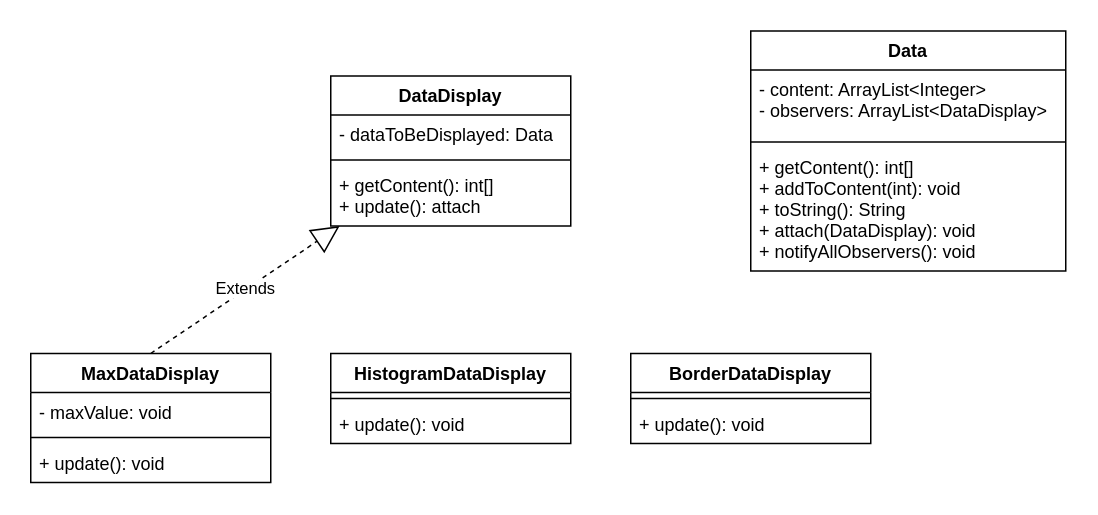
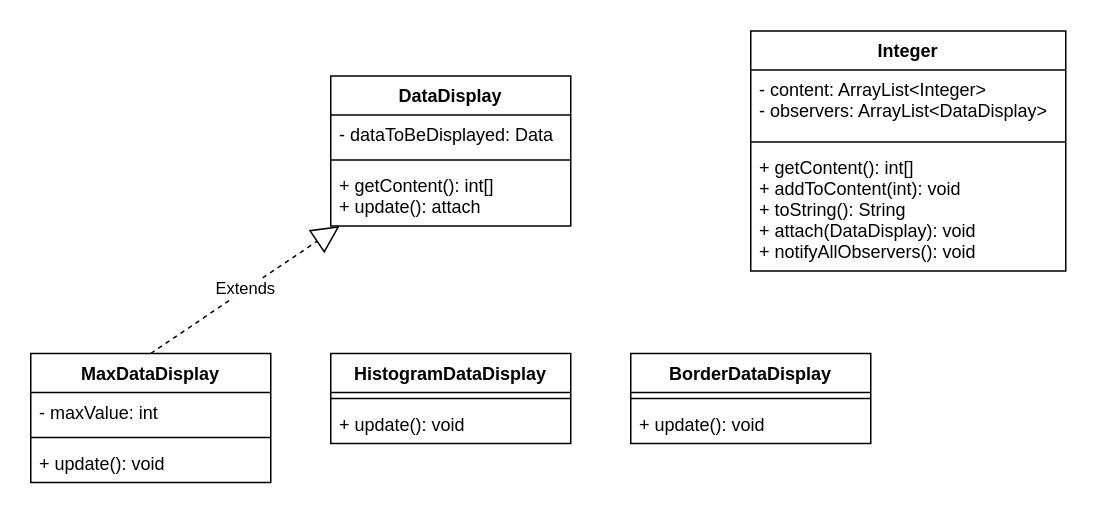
(908, 51) -> (908, 51)
(108, 413) -> (103, 413)
